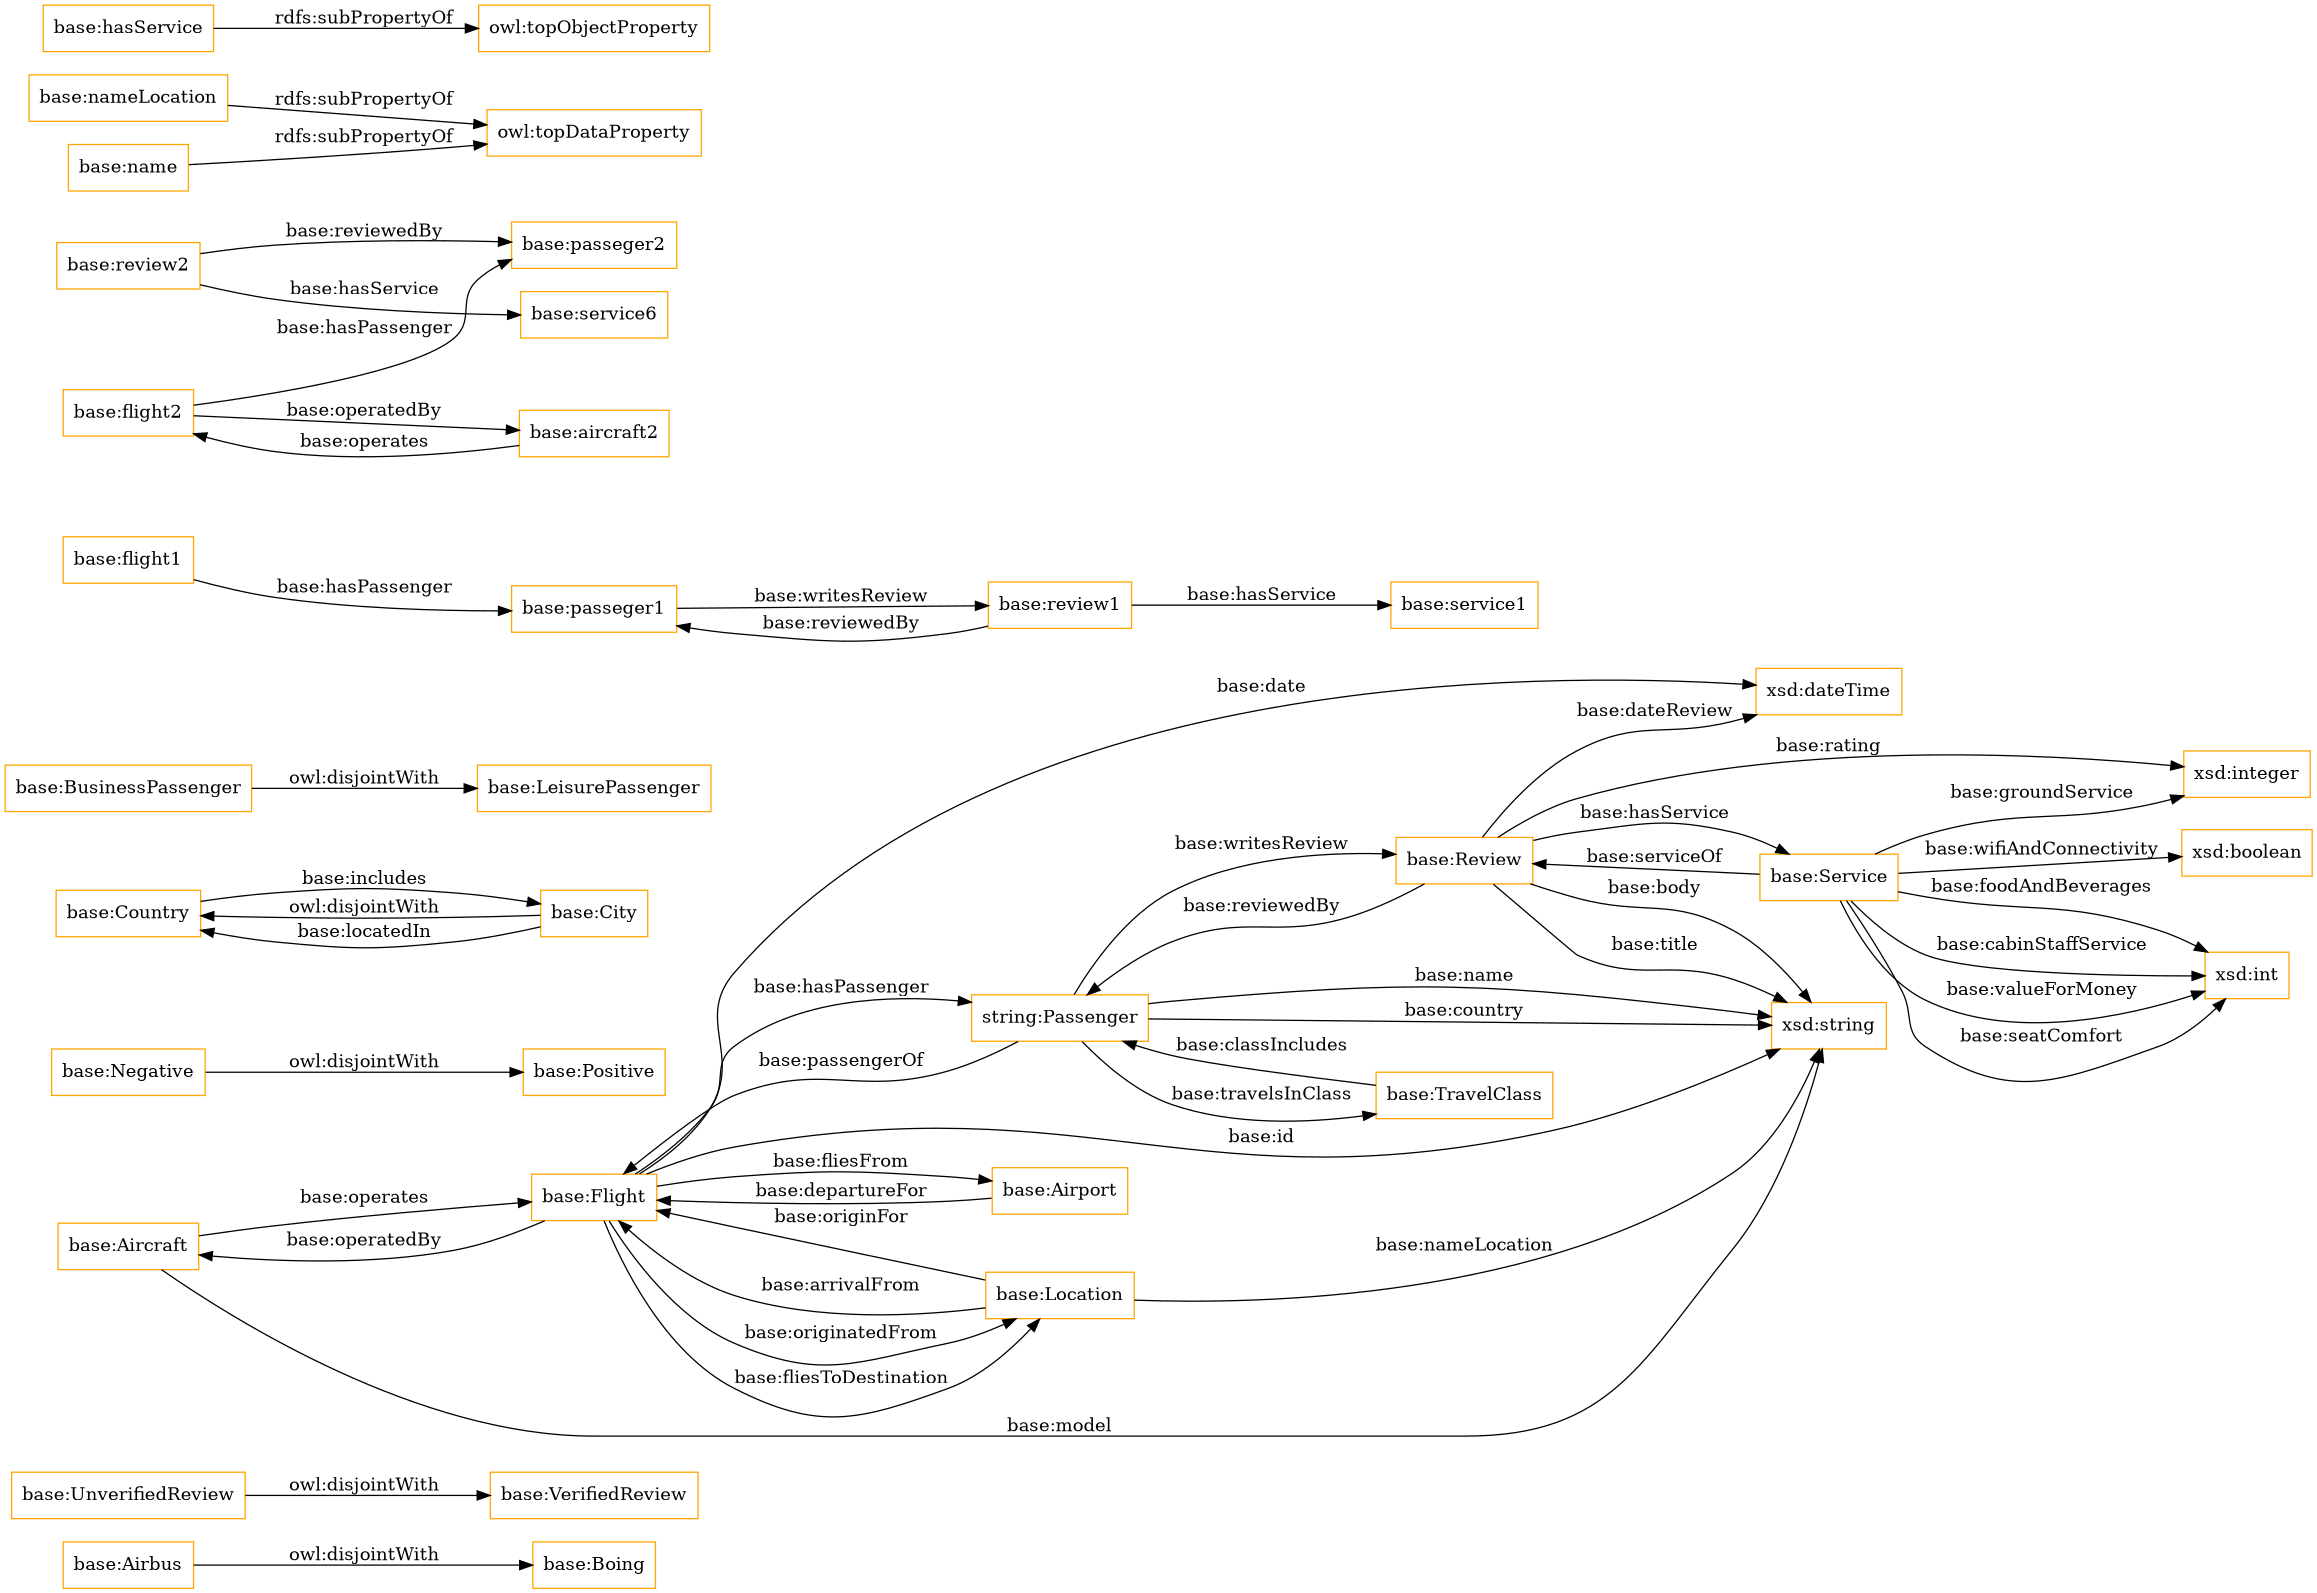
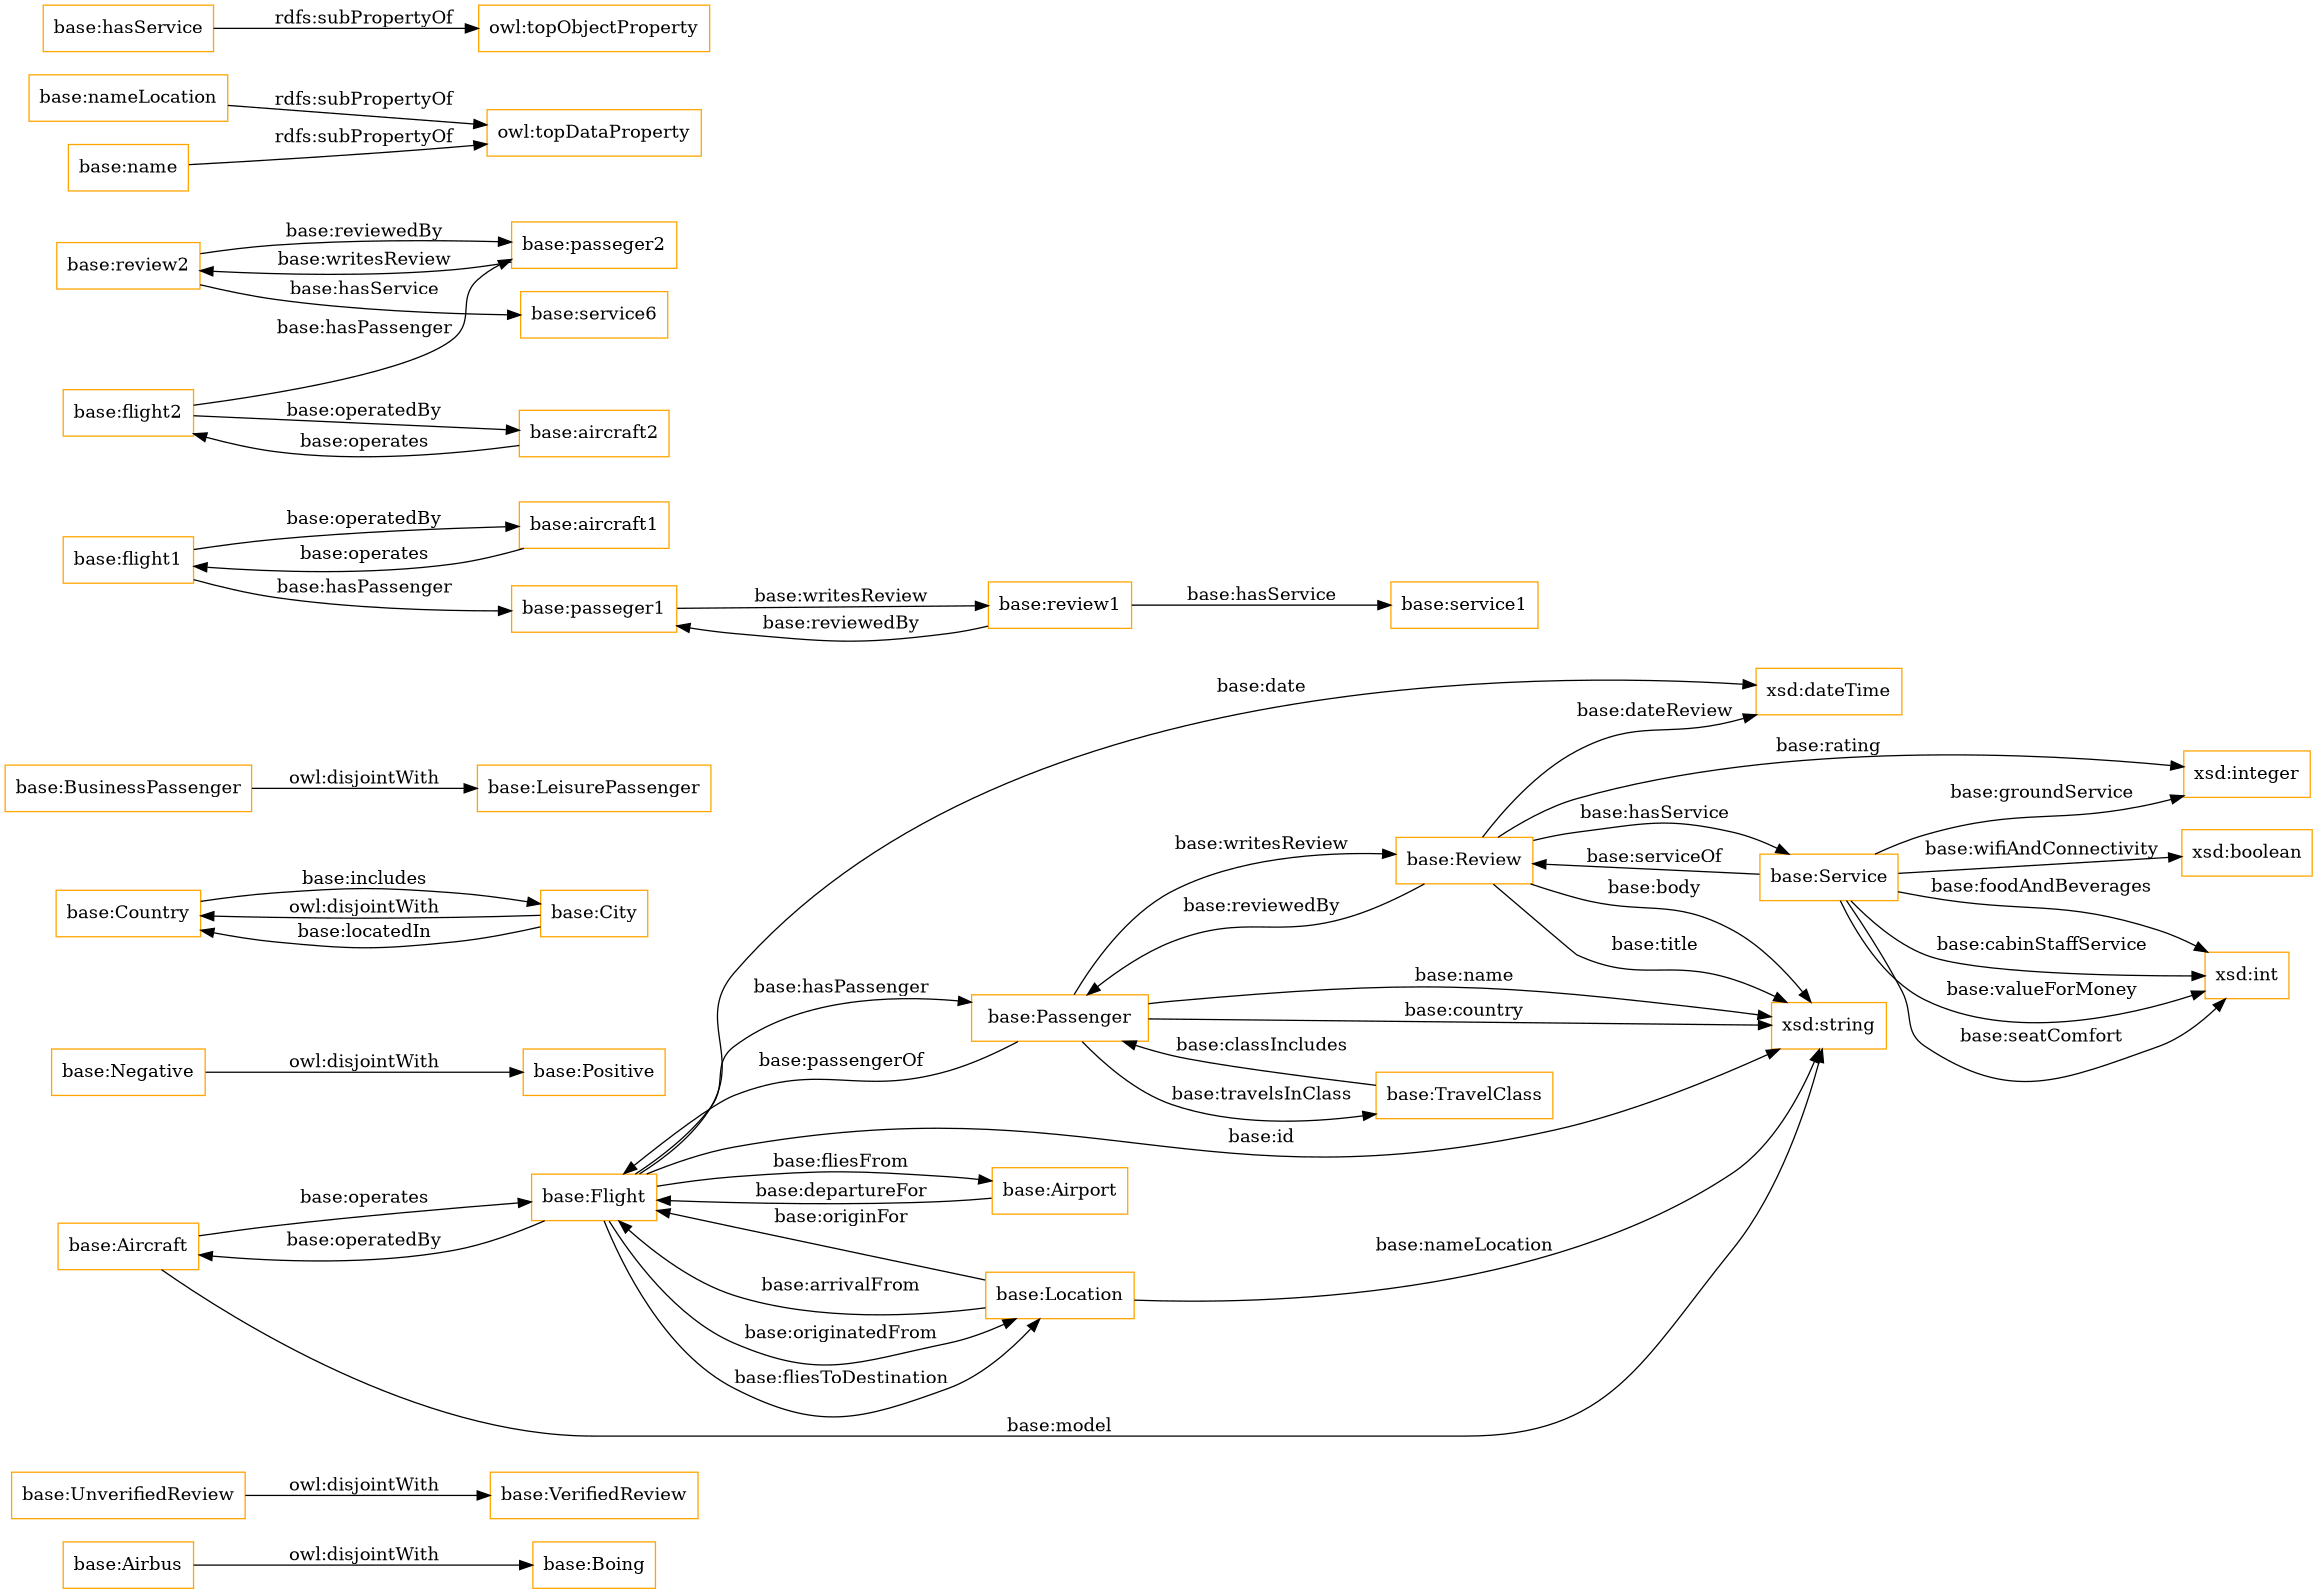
none -> (363, 274)
none -> (594, 525)
(1060, 1018) -> (1060, 1018)
